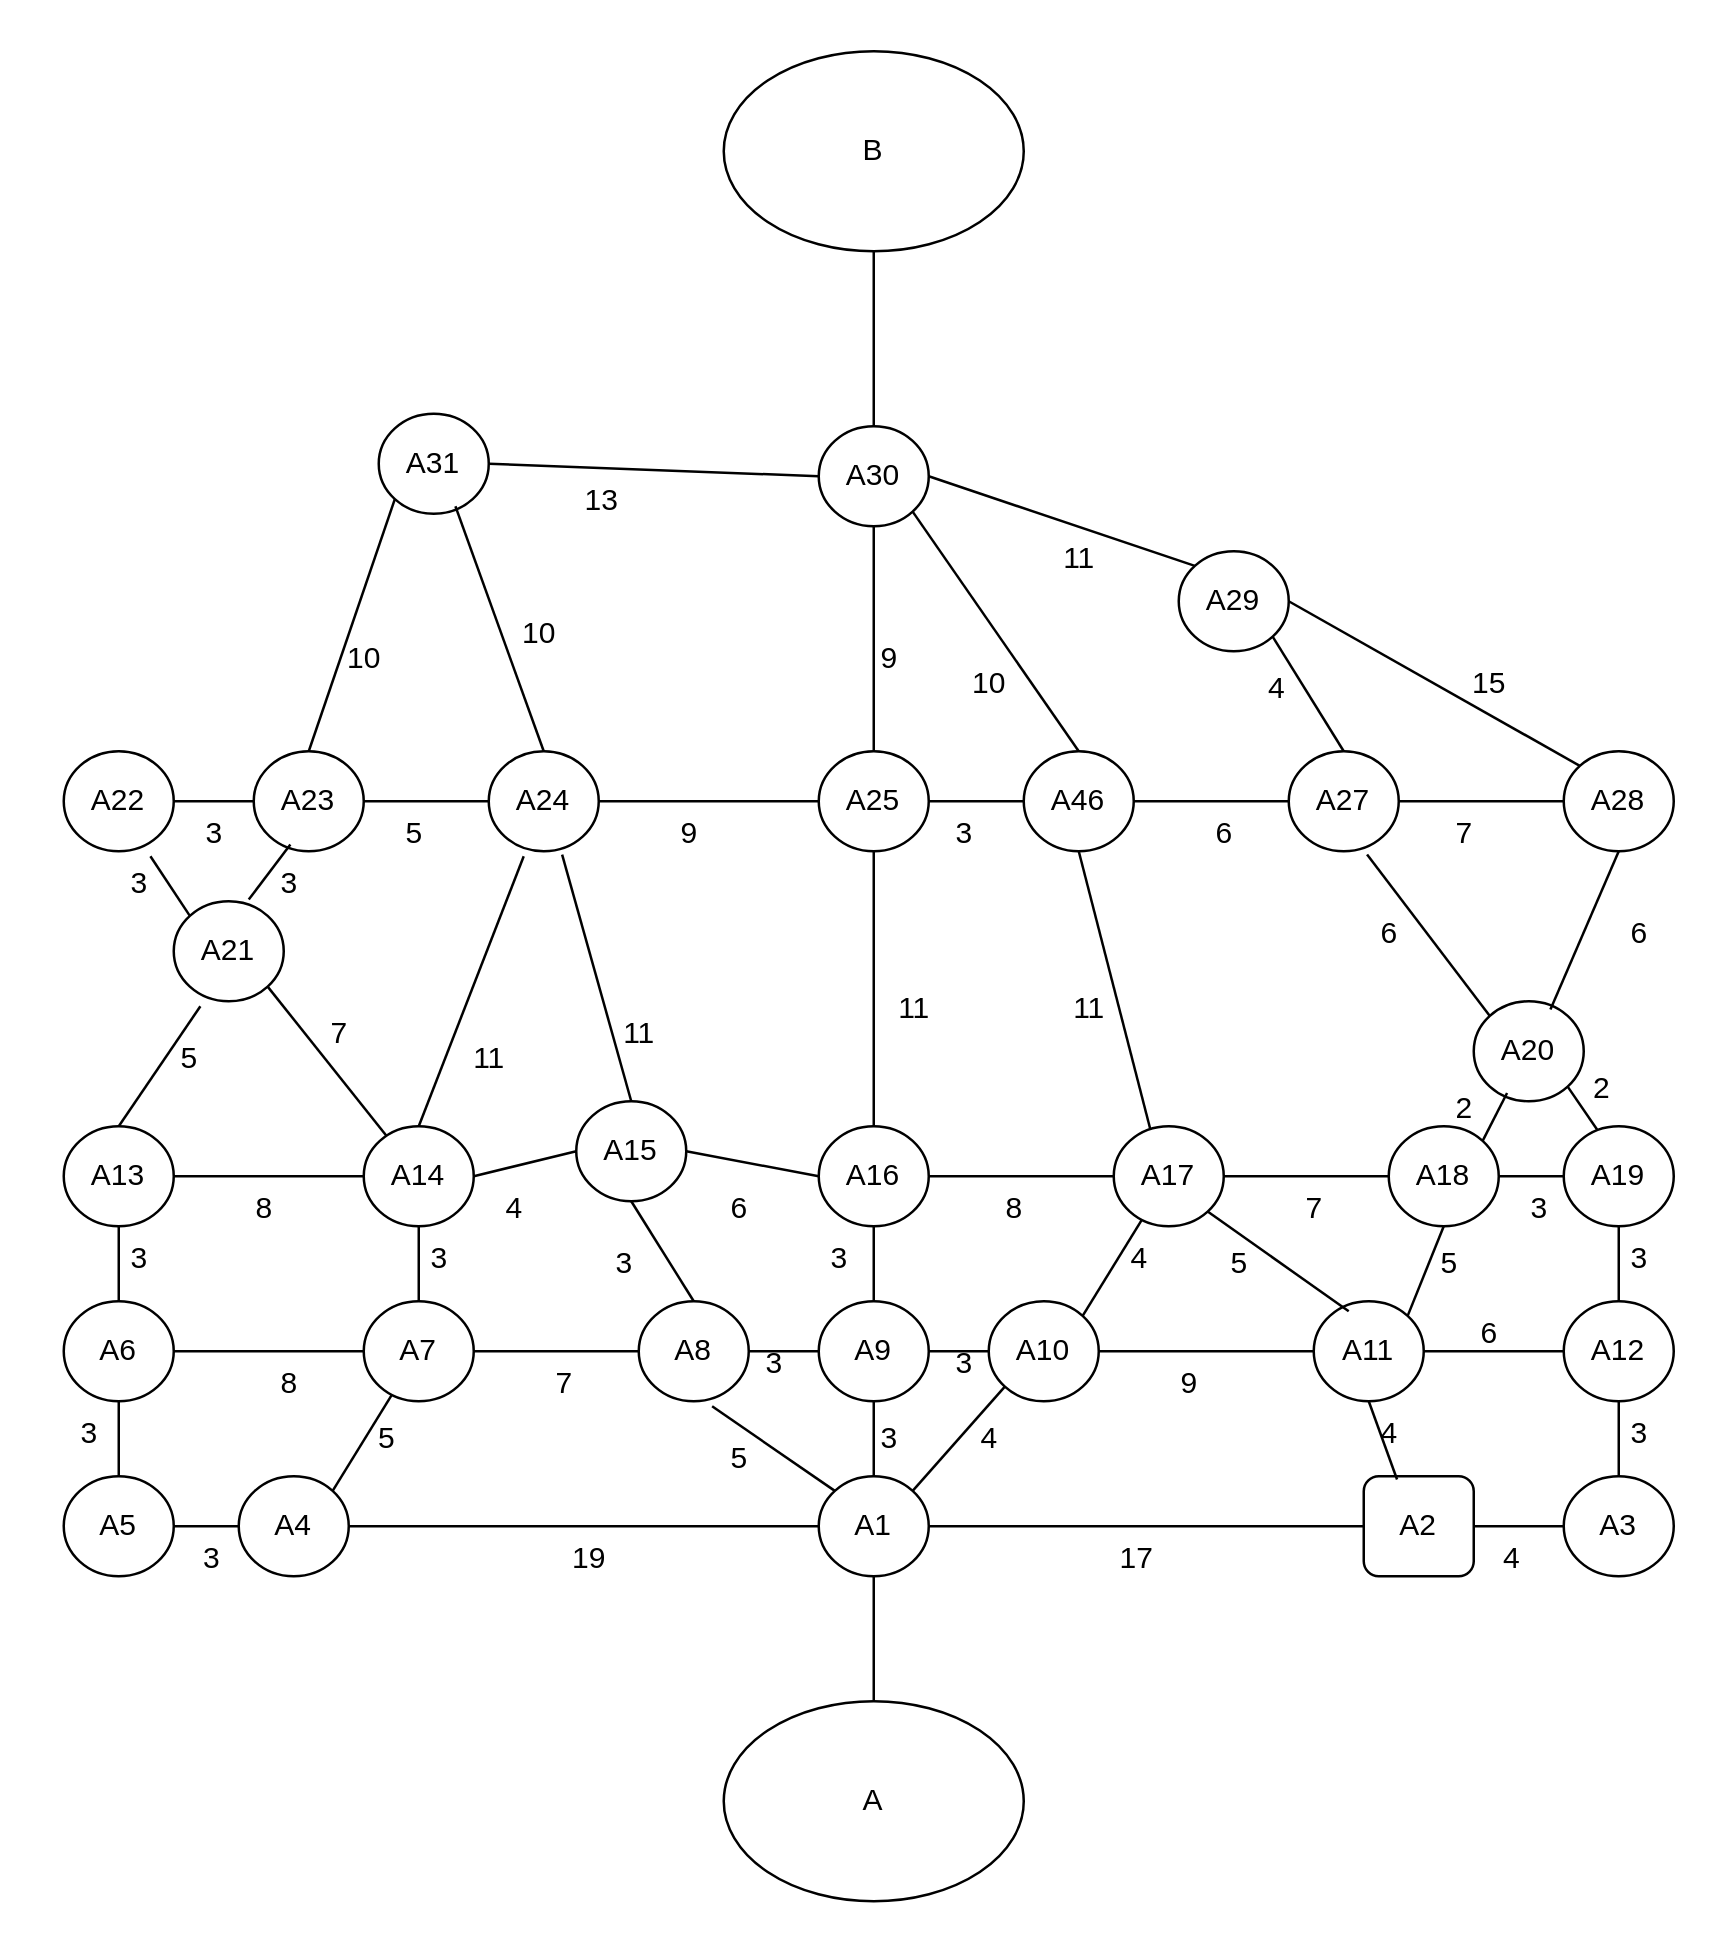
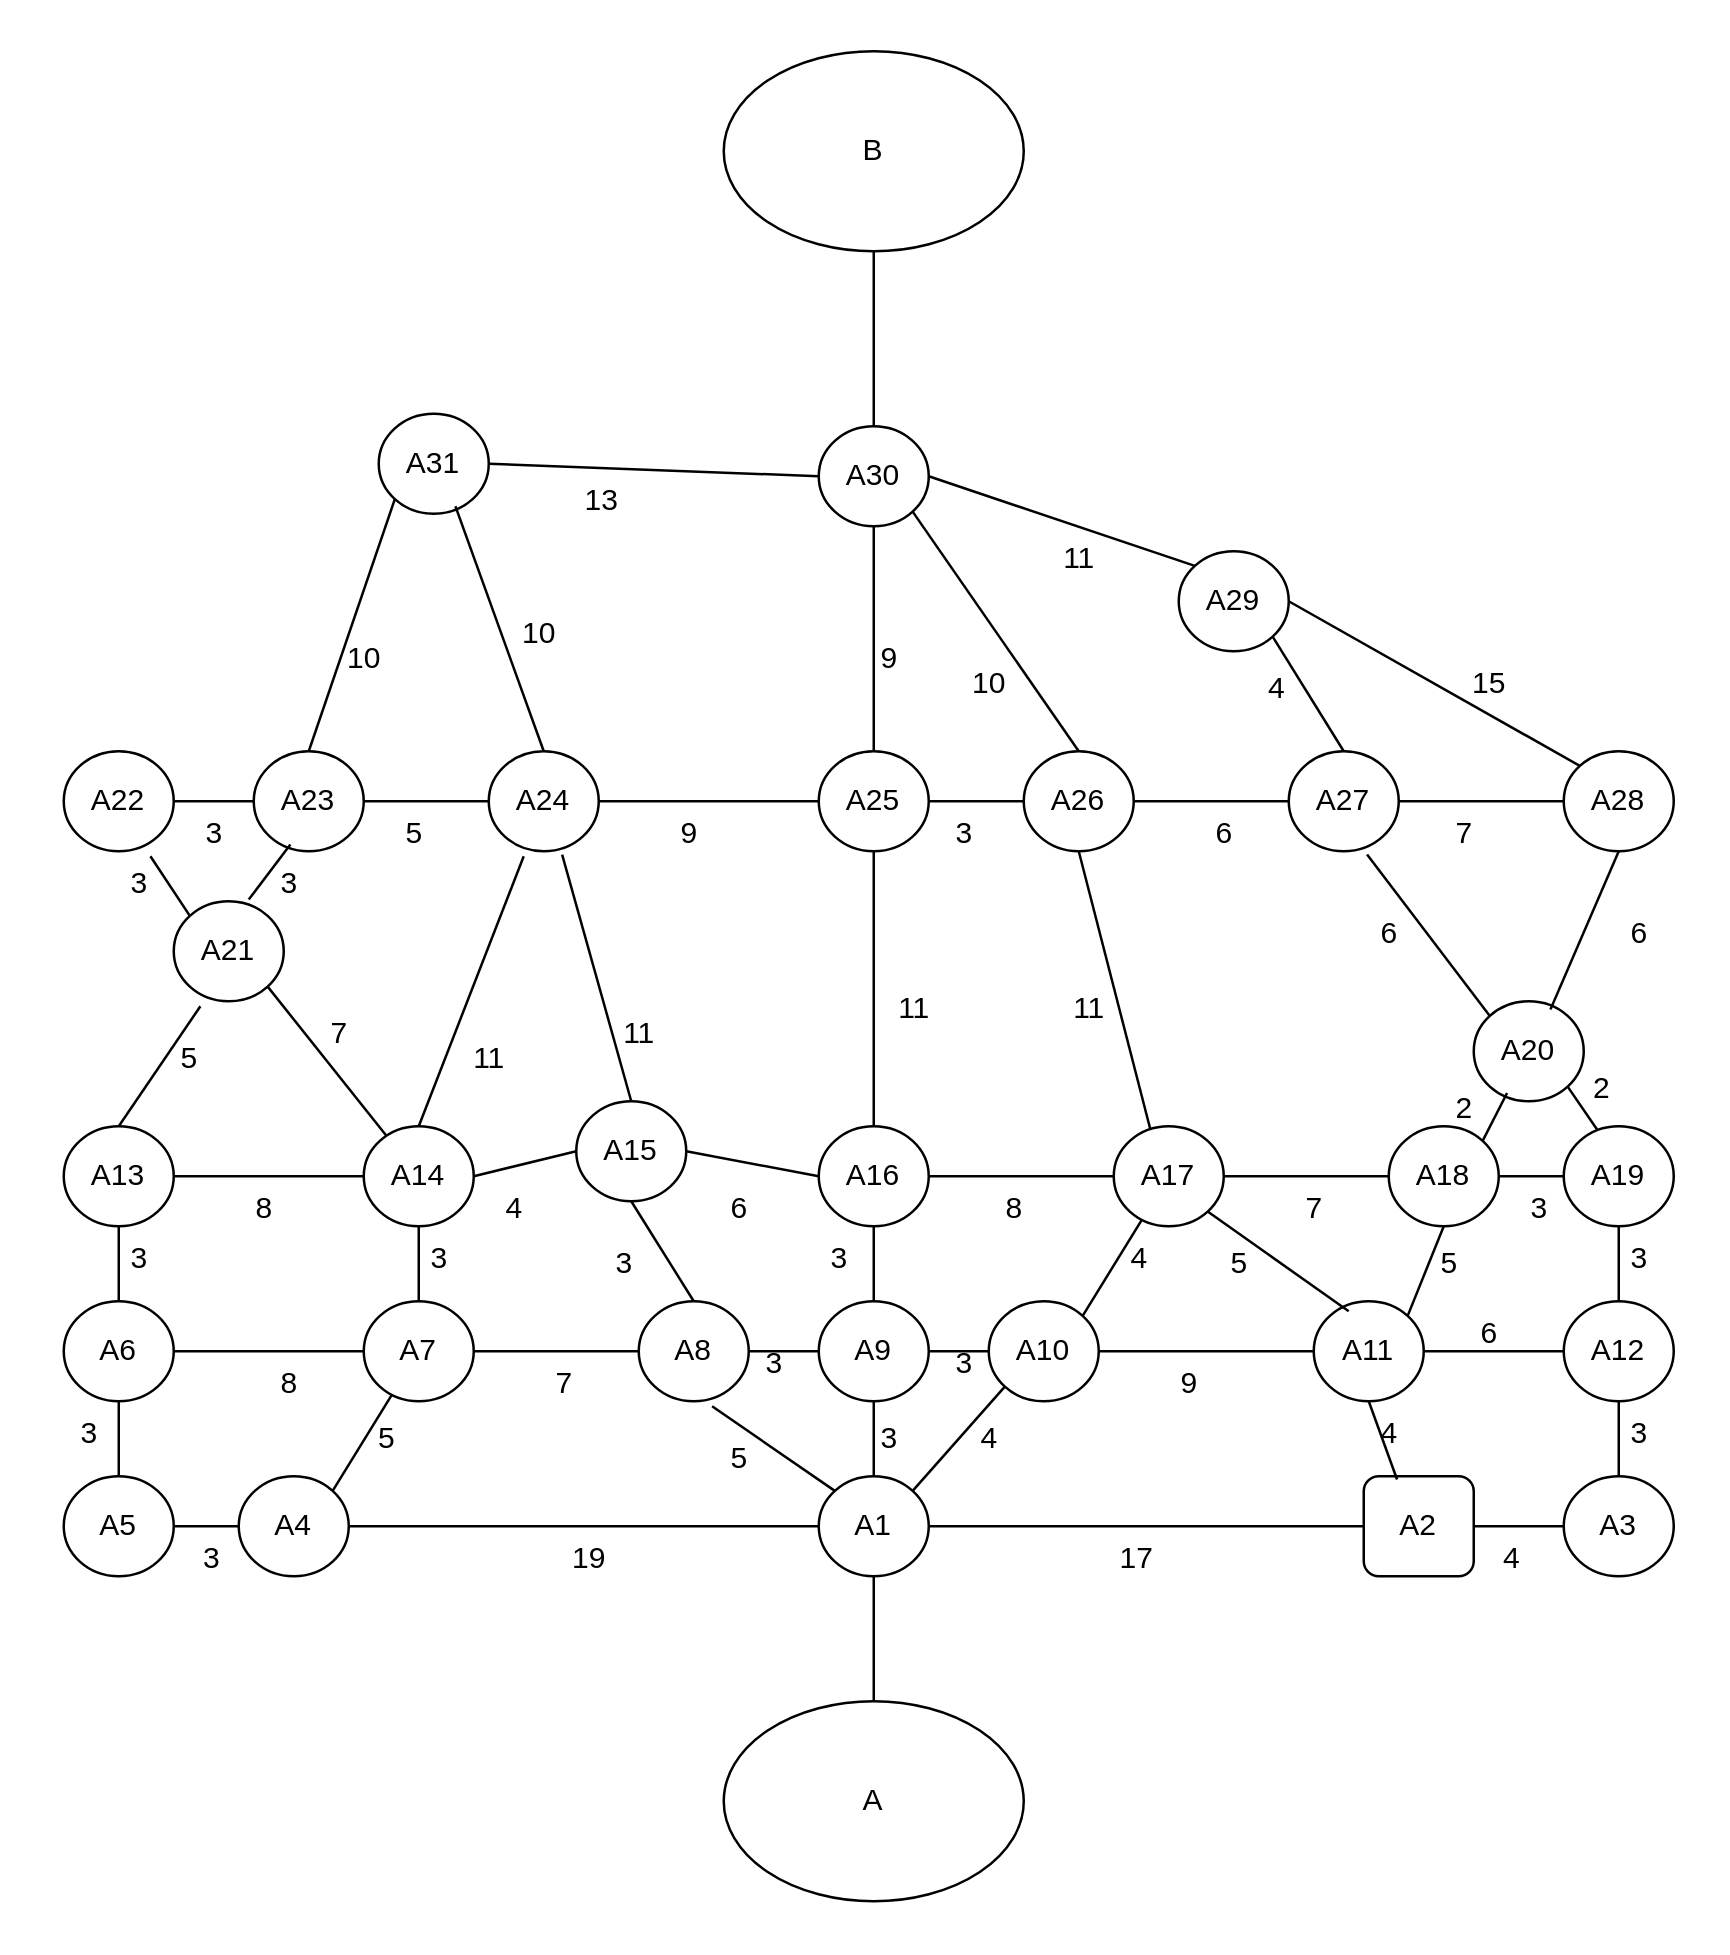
(1079, 801) -> (1079, 801)
